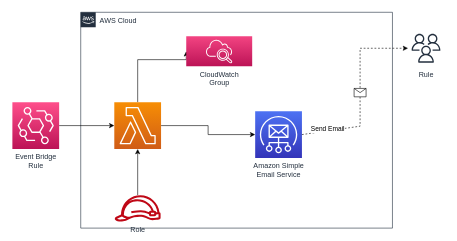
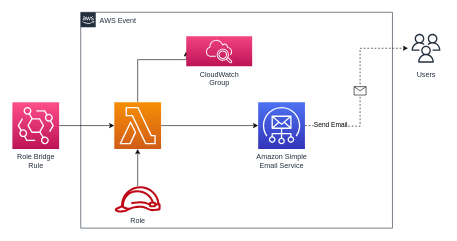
(116, 21) -> (117, 21)
(427, 75) -> (427, 75)
(279, 135) -> (282, 126)
(36, 162) -> (36, 162)
(138, 209) -> (138, 200)
